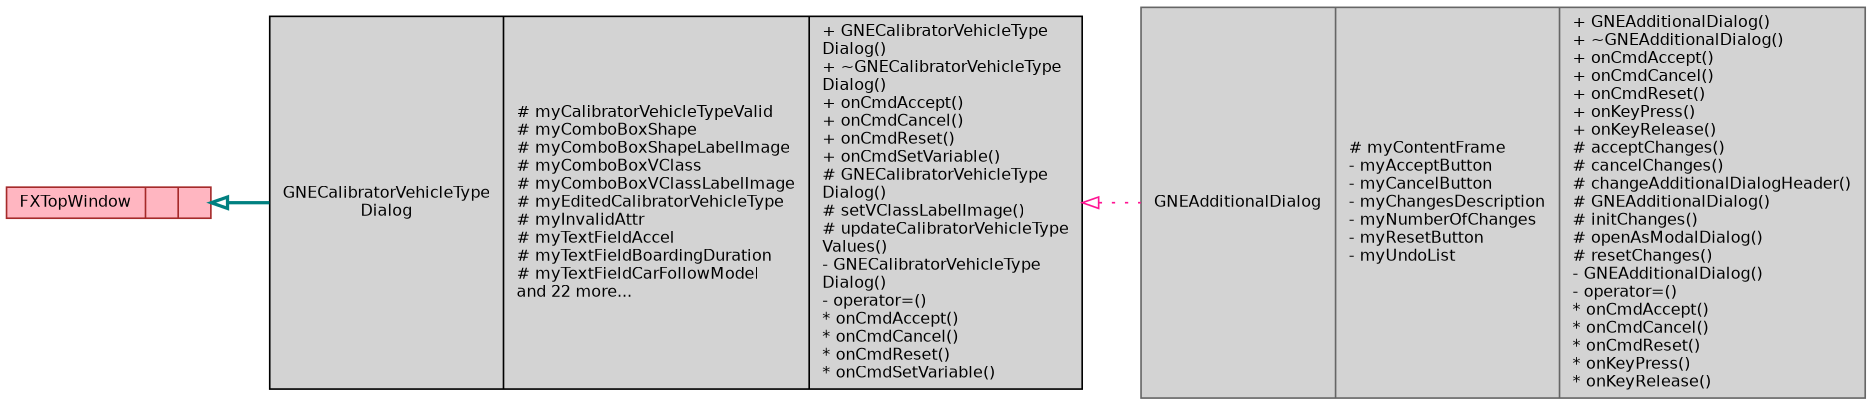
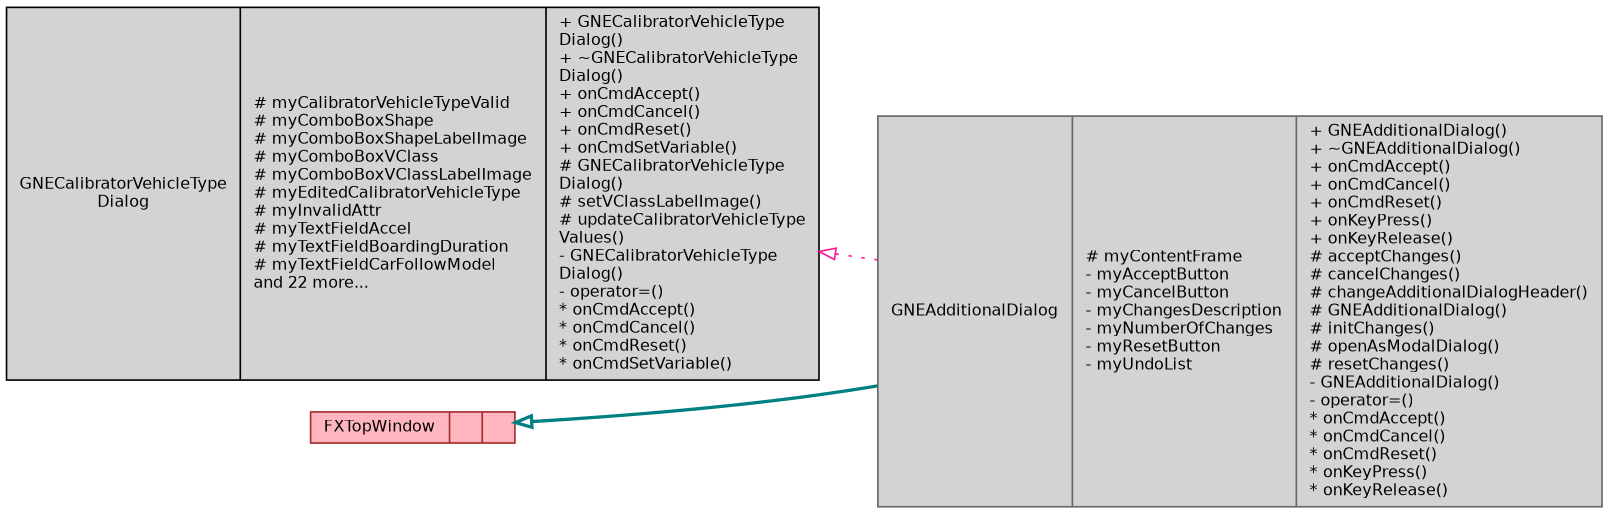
(248, 203) -> (705, 408)
